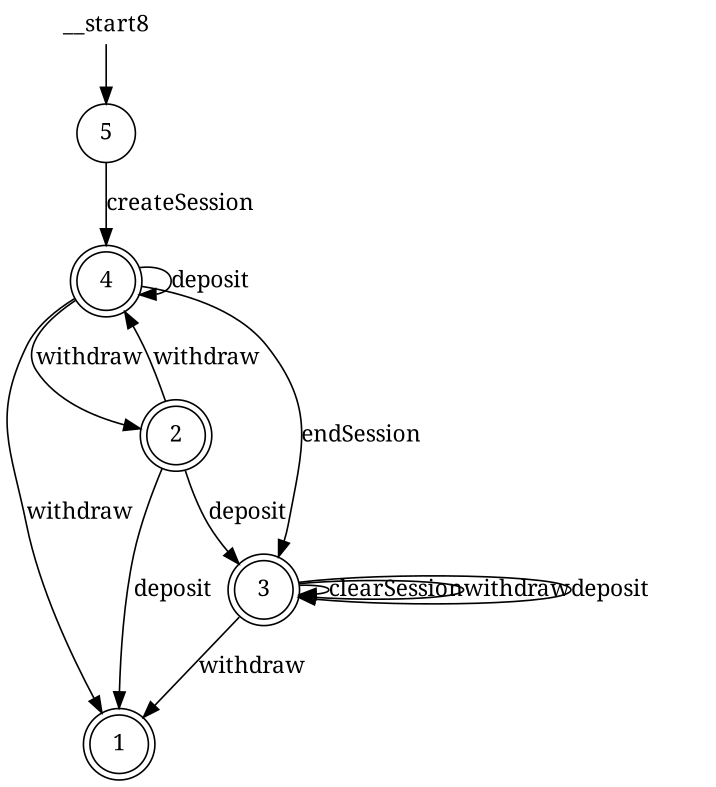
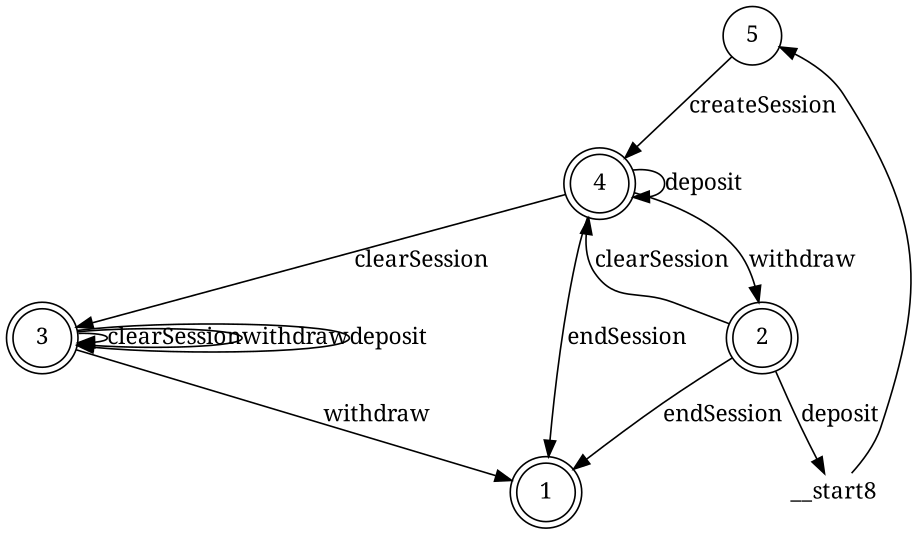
(207, 358) -> (662, 261)
(361, 436) -> (422, 261)
(80, 513) -> (627, 338)
(202, 513) -> (796, 416)
(174, 590) -> (723, 415)
